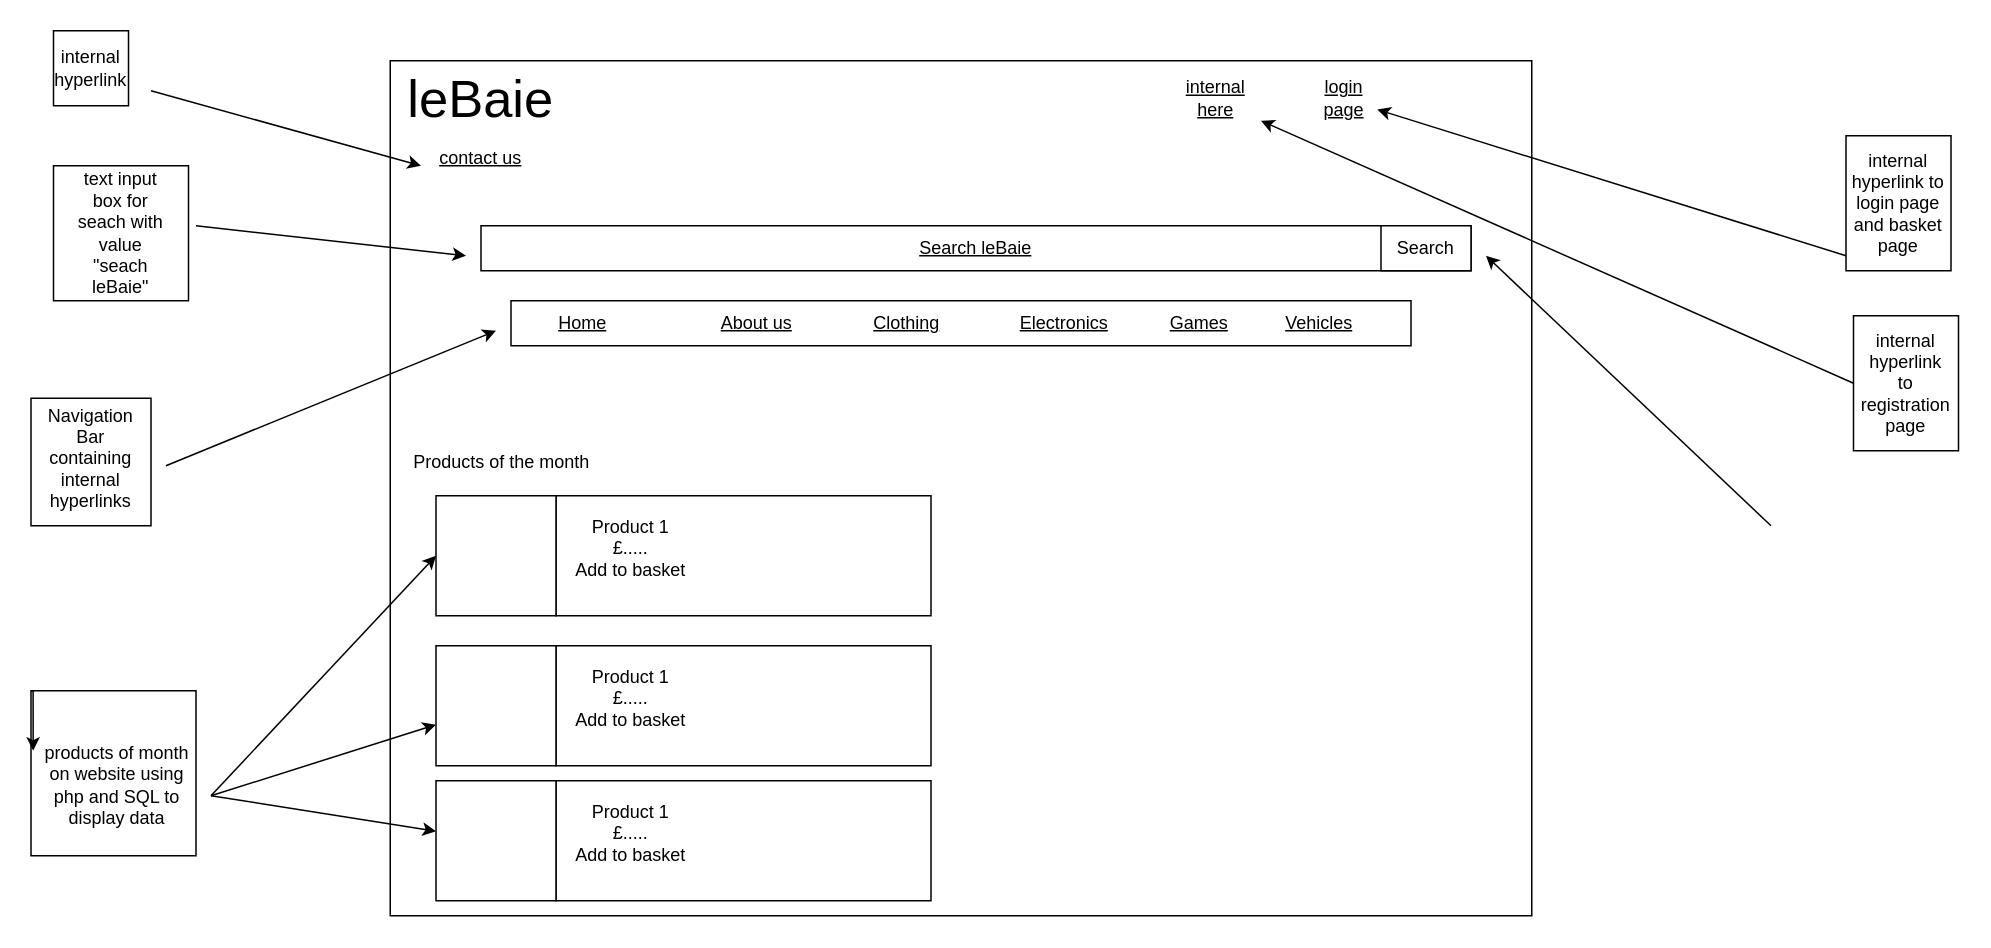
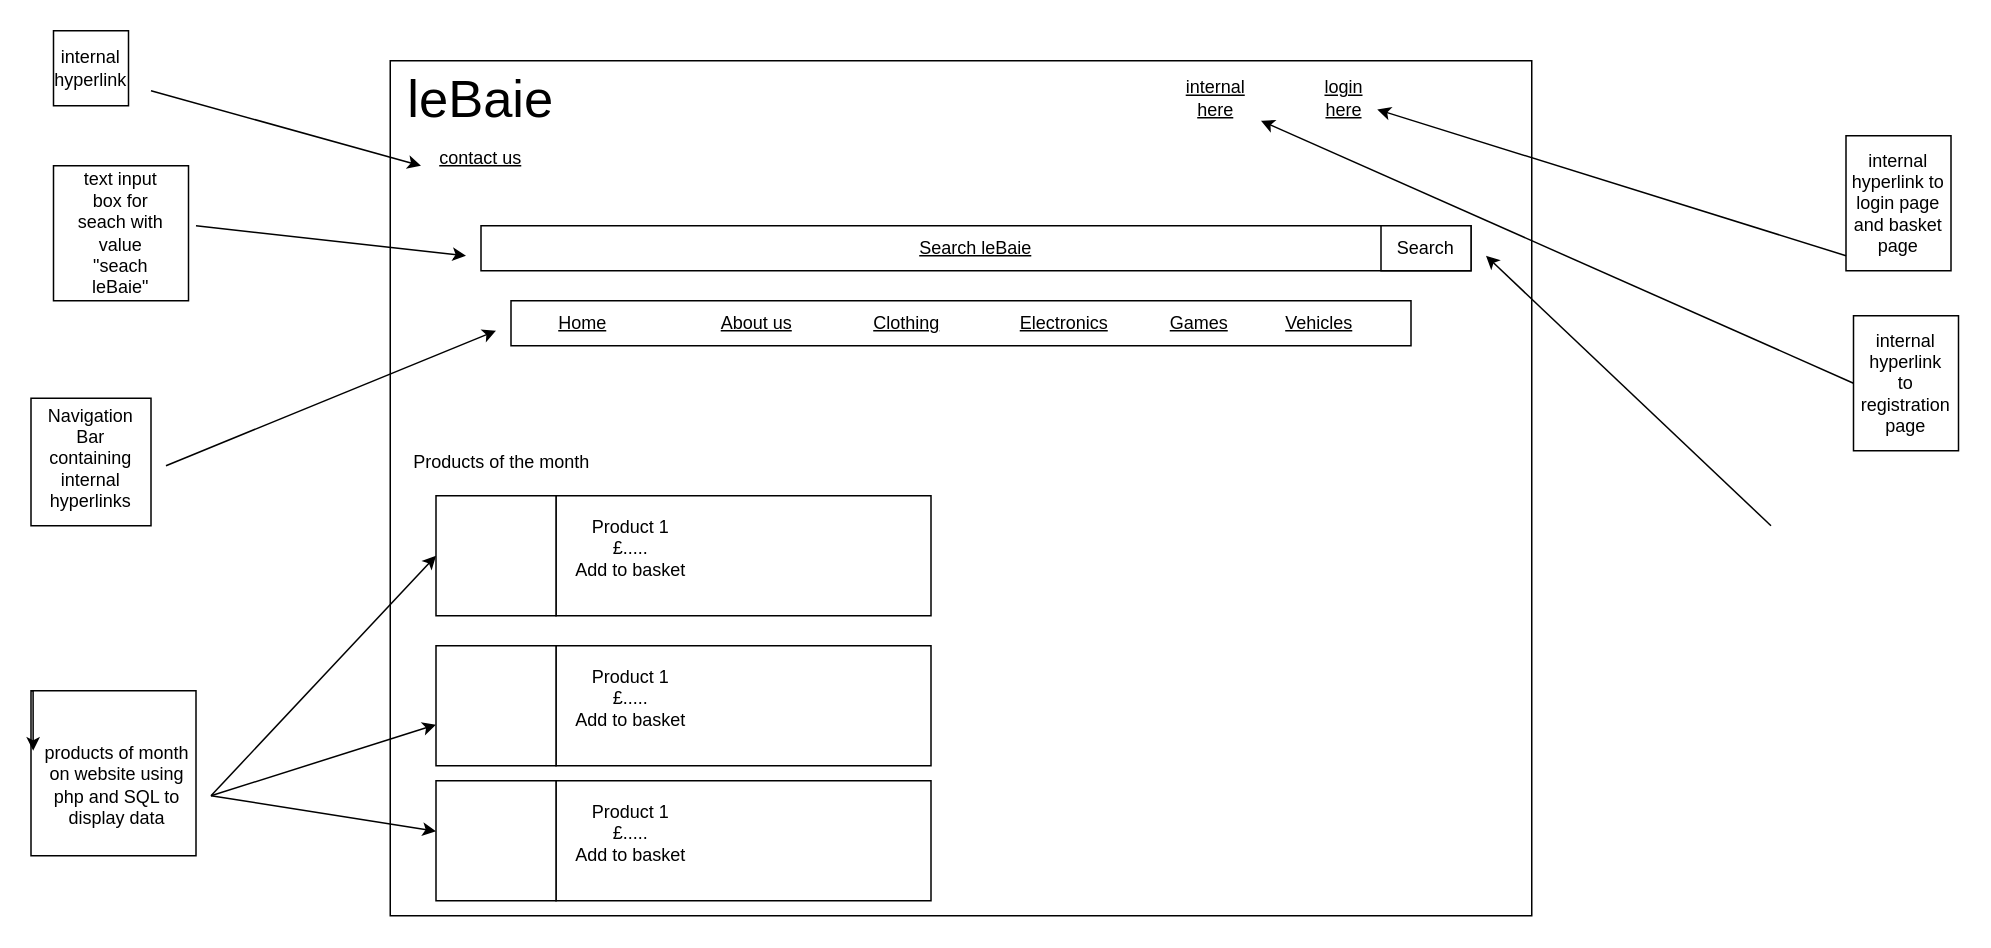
(1344, 98) -> (1344, 98)
